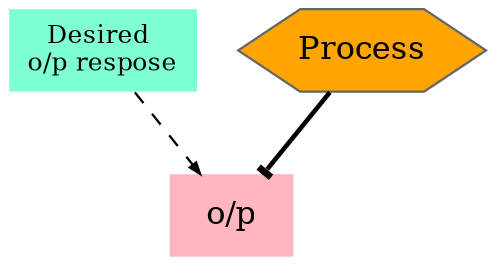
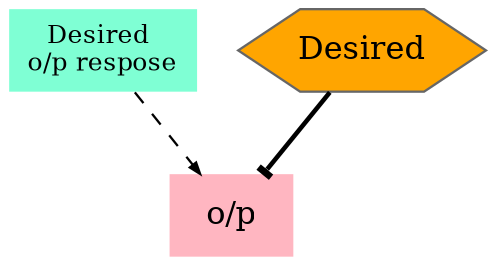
(362, 50) -> (362, 50)
